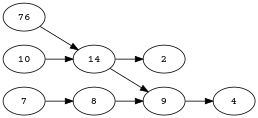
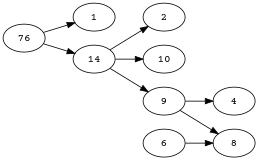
none -> (94, 17)
(55, 59) -> (125, 59)
(24, 101) -> (164, 143)
(125, 101) -> (196, 120)
